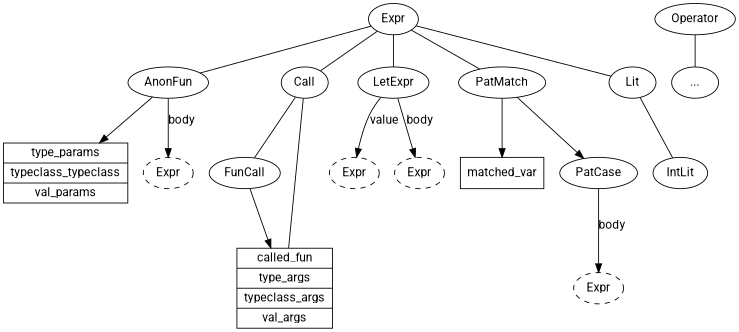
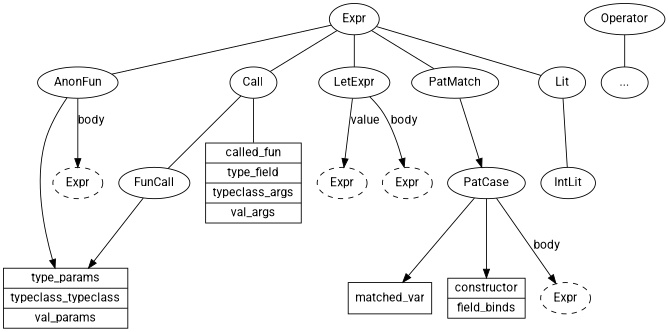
(502, 124) -> (441, 237)
(259, 214) -> (119, 230)
(285, 278) -> (253, 173)
none -> (486, 298)
